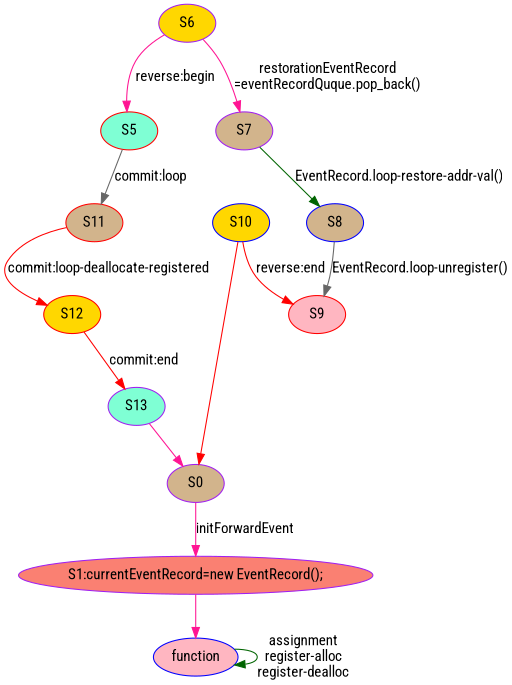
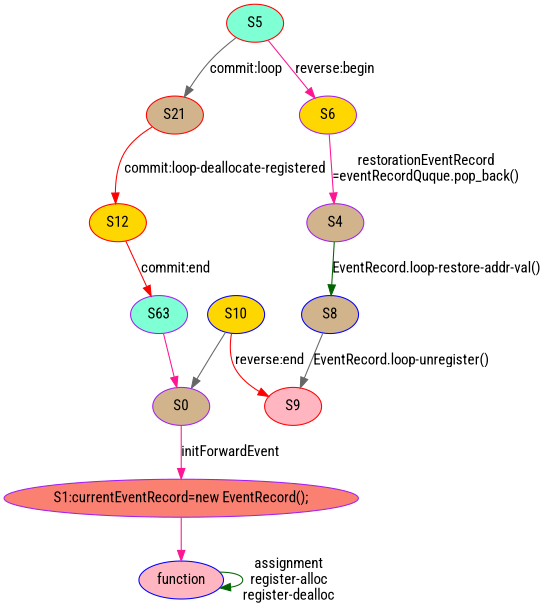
(135, 62) -> (288, 65)
(244, 131) -> (335, 223)
(94, 223) -> (175, 115)
(219, 348) -> (211, 356)
(137, 406) -> (159, 315)
